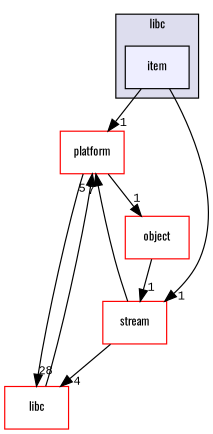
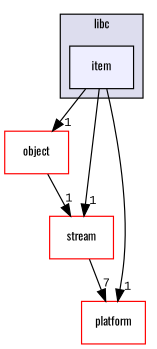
(121, 190) -> (73, 105)
(37, 408) -> none
